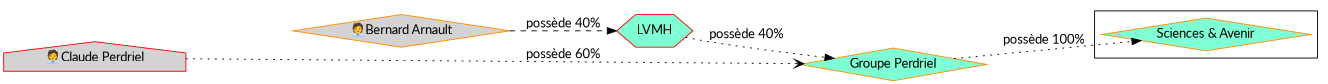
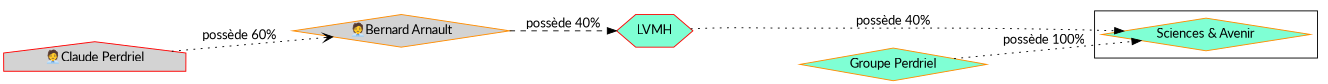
(755, 49) -> (903, 28)
(490, 61) -> (248, 44)
